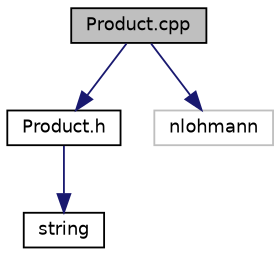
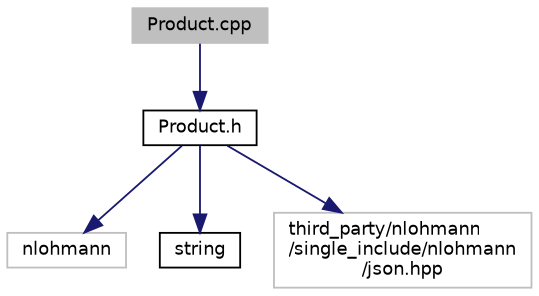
(139, 26) -> (200, 26)
(171, 69) -> (140, 183)
none -> (403, 250)
